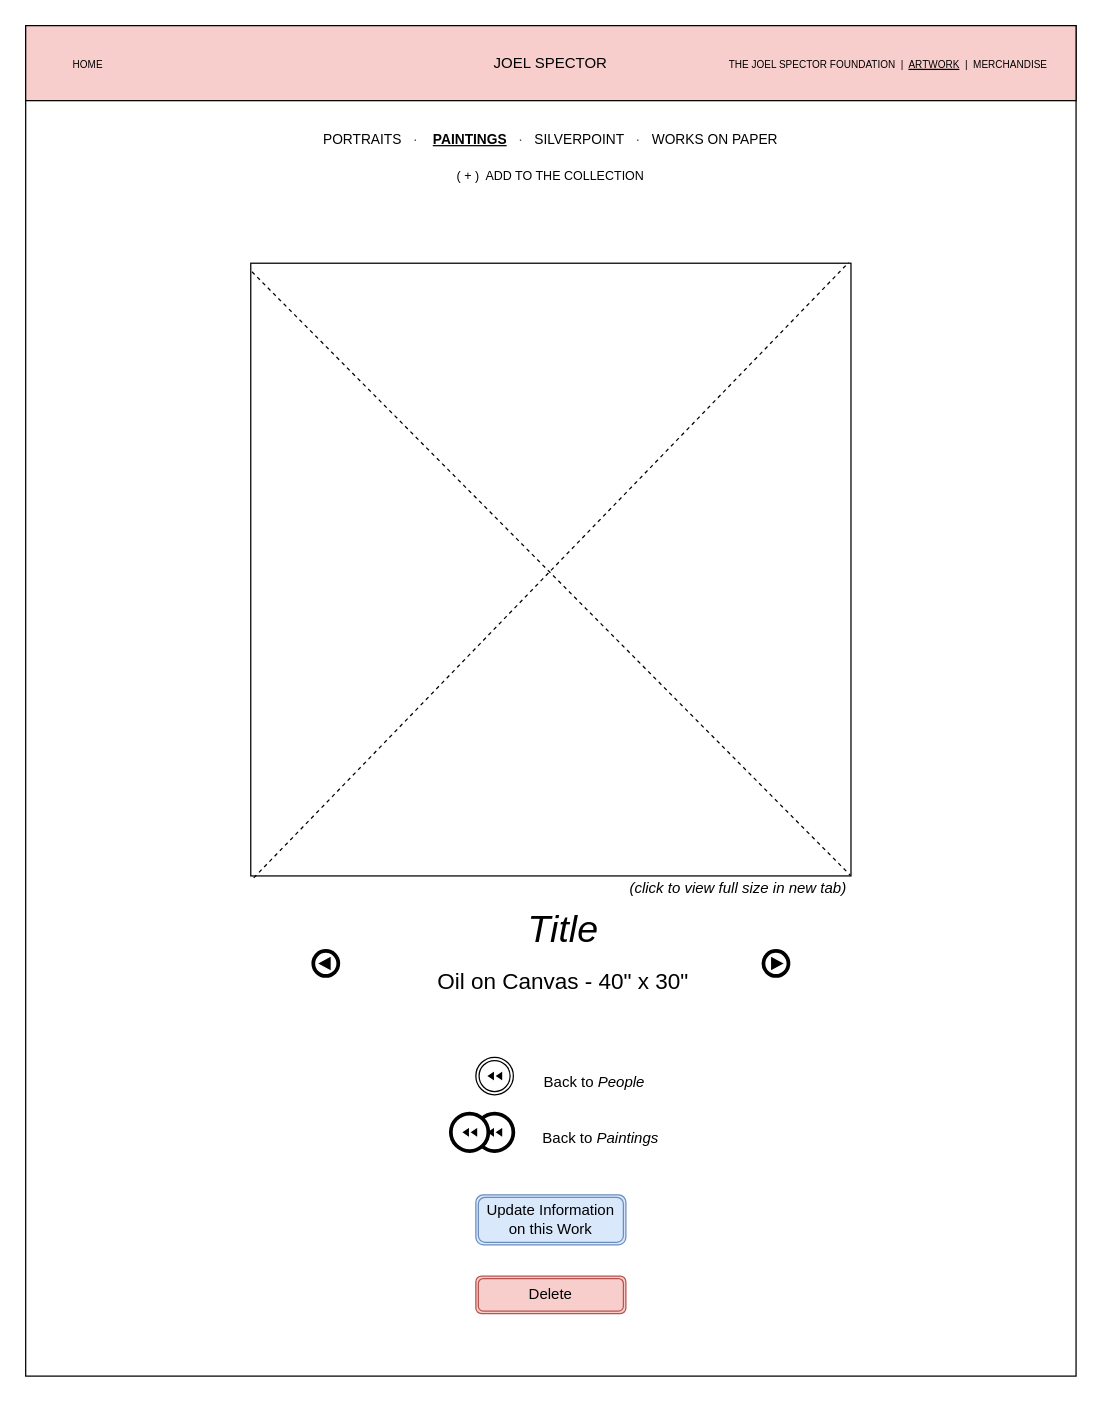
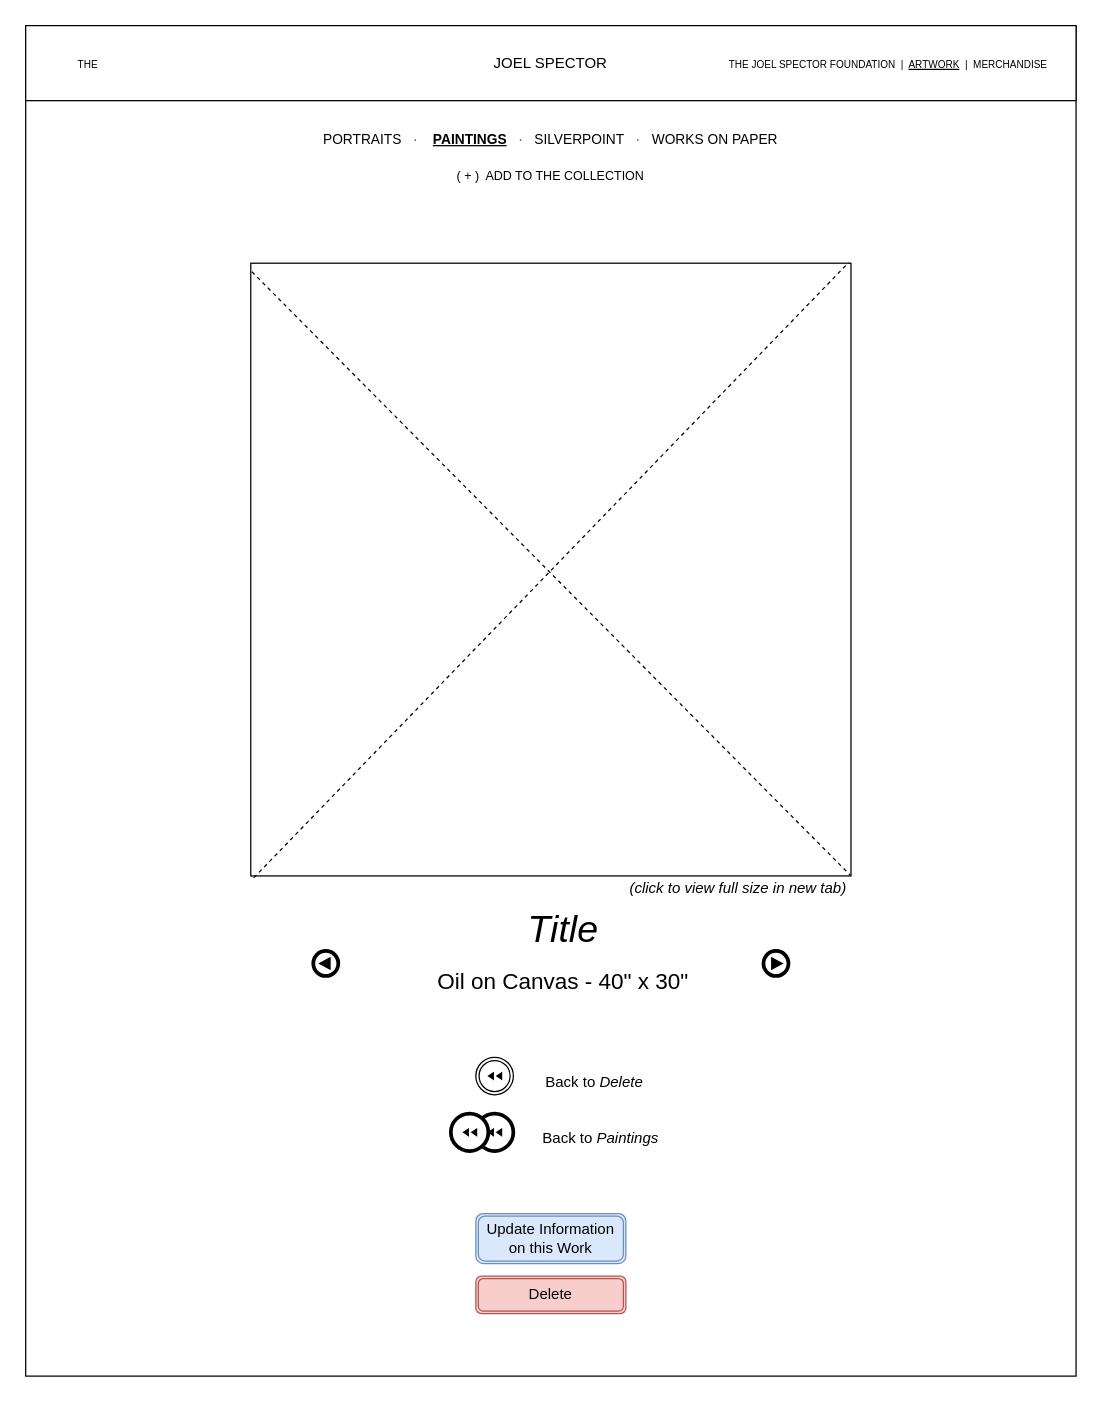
(88, 63) -> (88, 63)
(551, 63) -> (551, 63)
(594, 1082) -> (594, 1082)
(551, 1219) -> (551, 1238)
